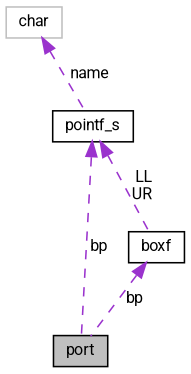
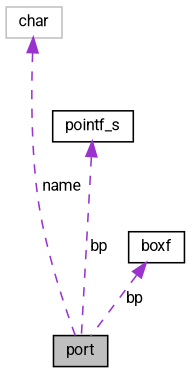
(68, 81) -> (38, 197)
(129, 194) -> none
